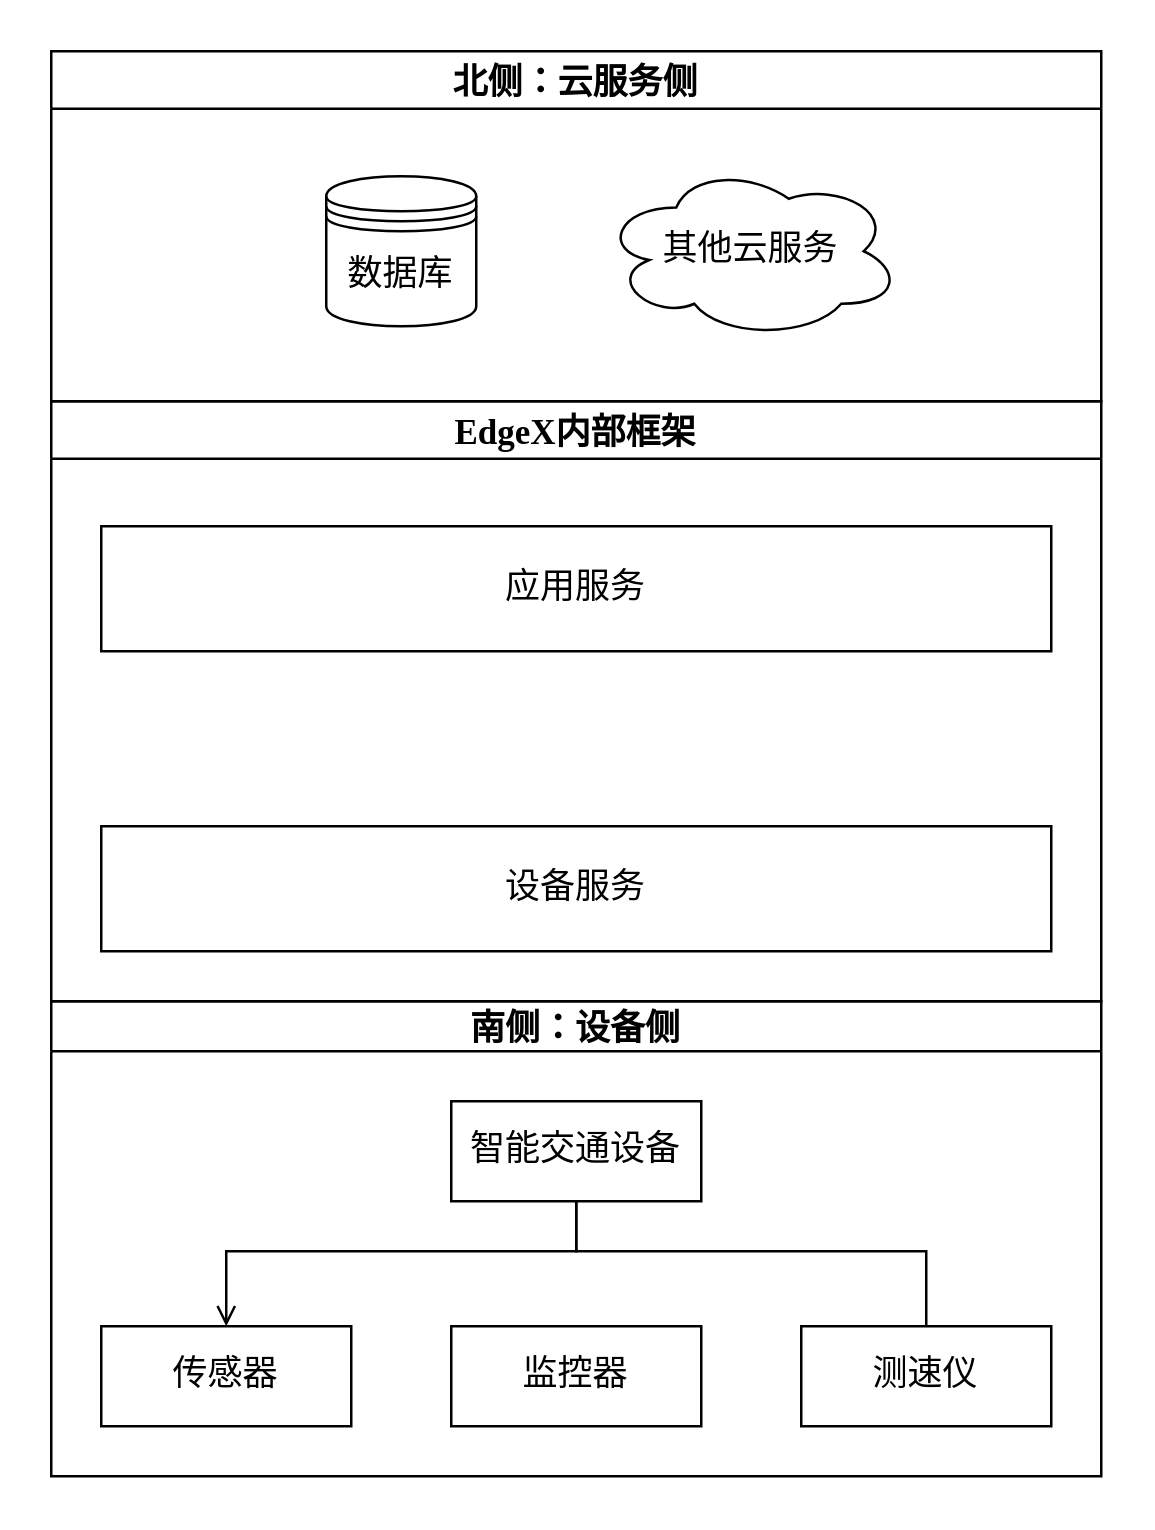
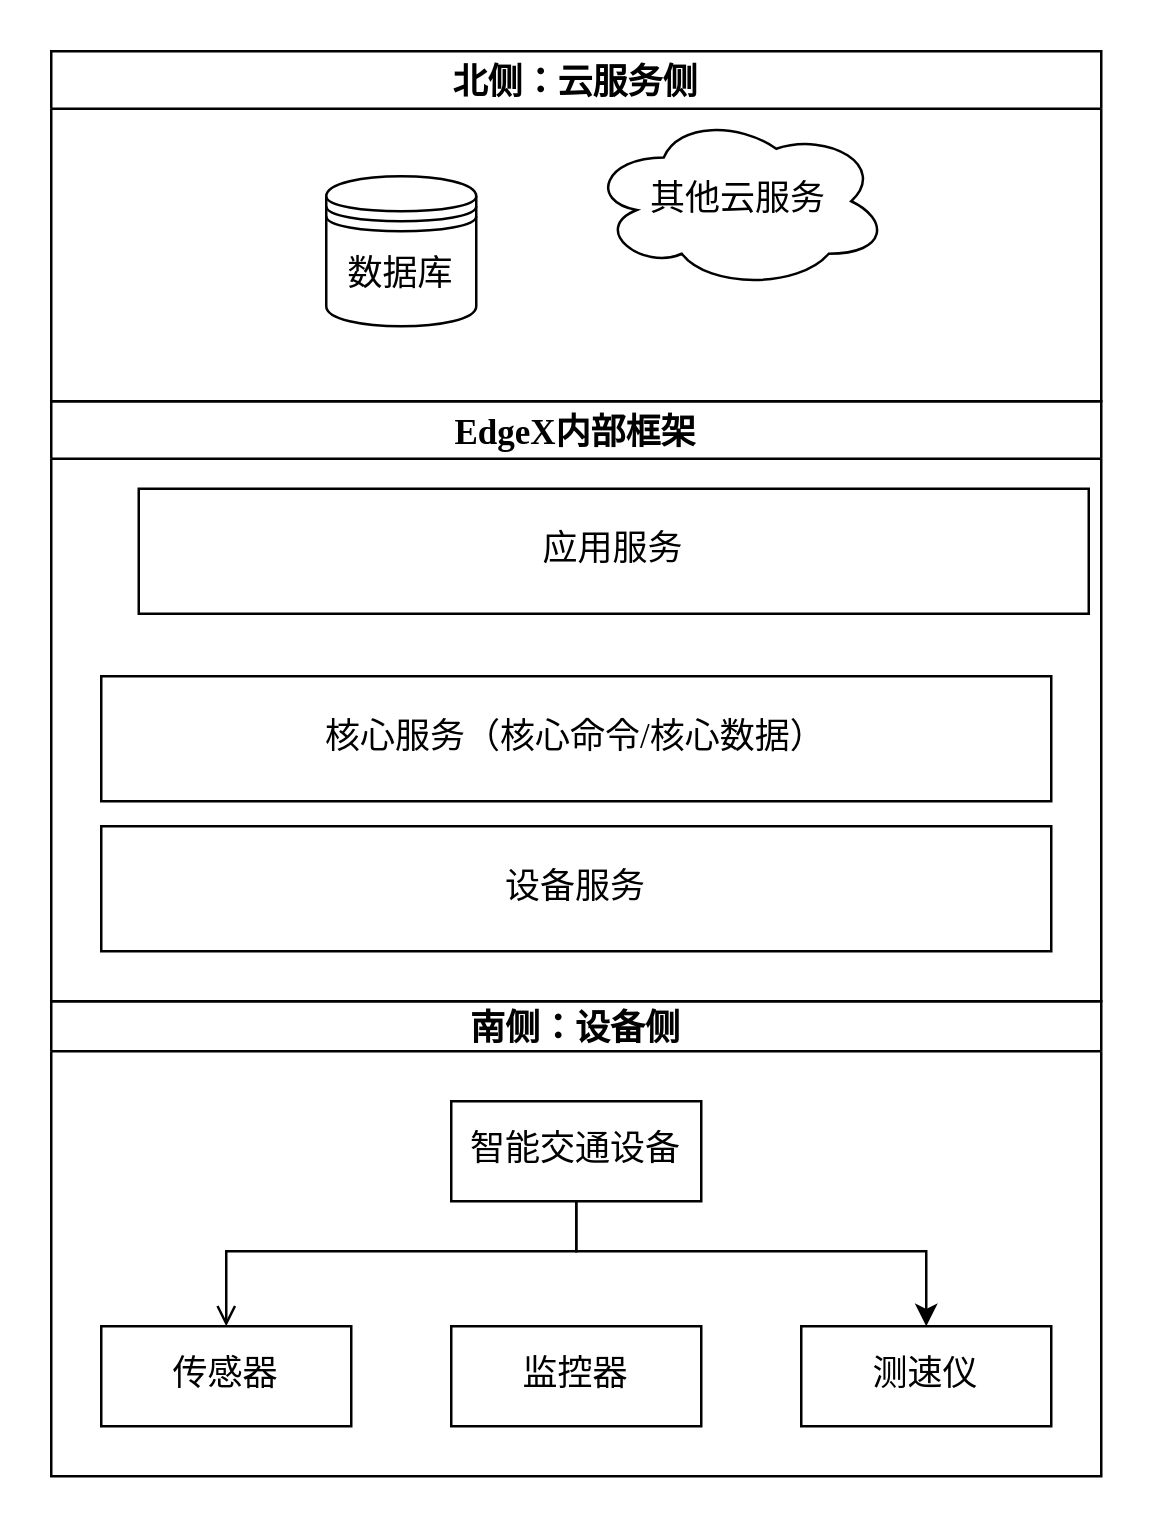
(751, 251) -> (739, 201)
(576, 589) -> (614, 551)
none -> (576, 739)
(926, 1315) -> (926, 1308)
